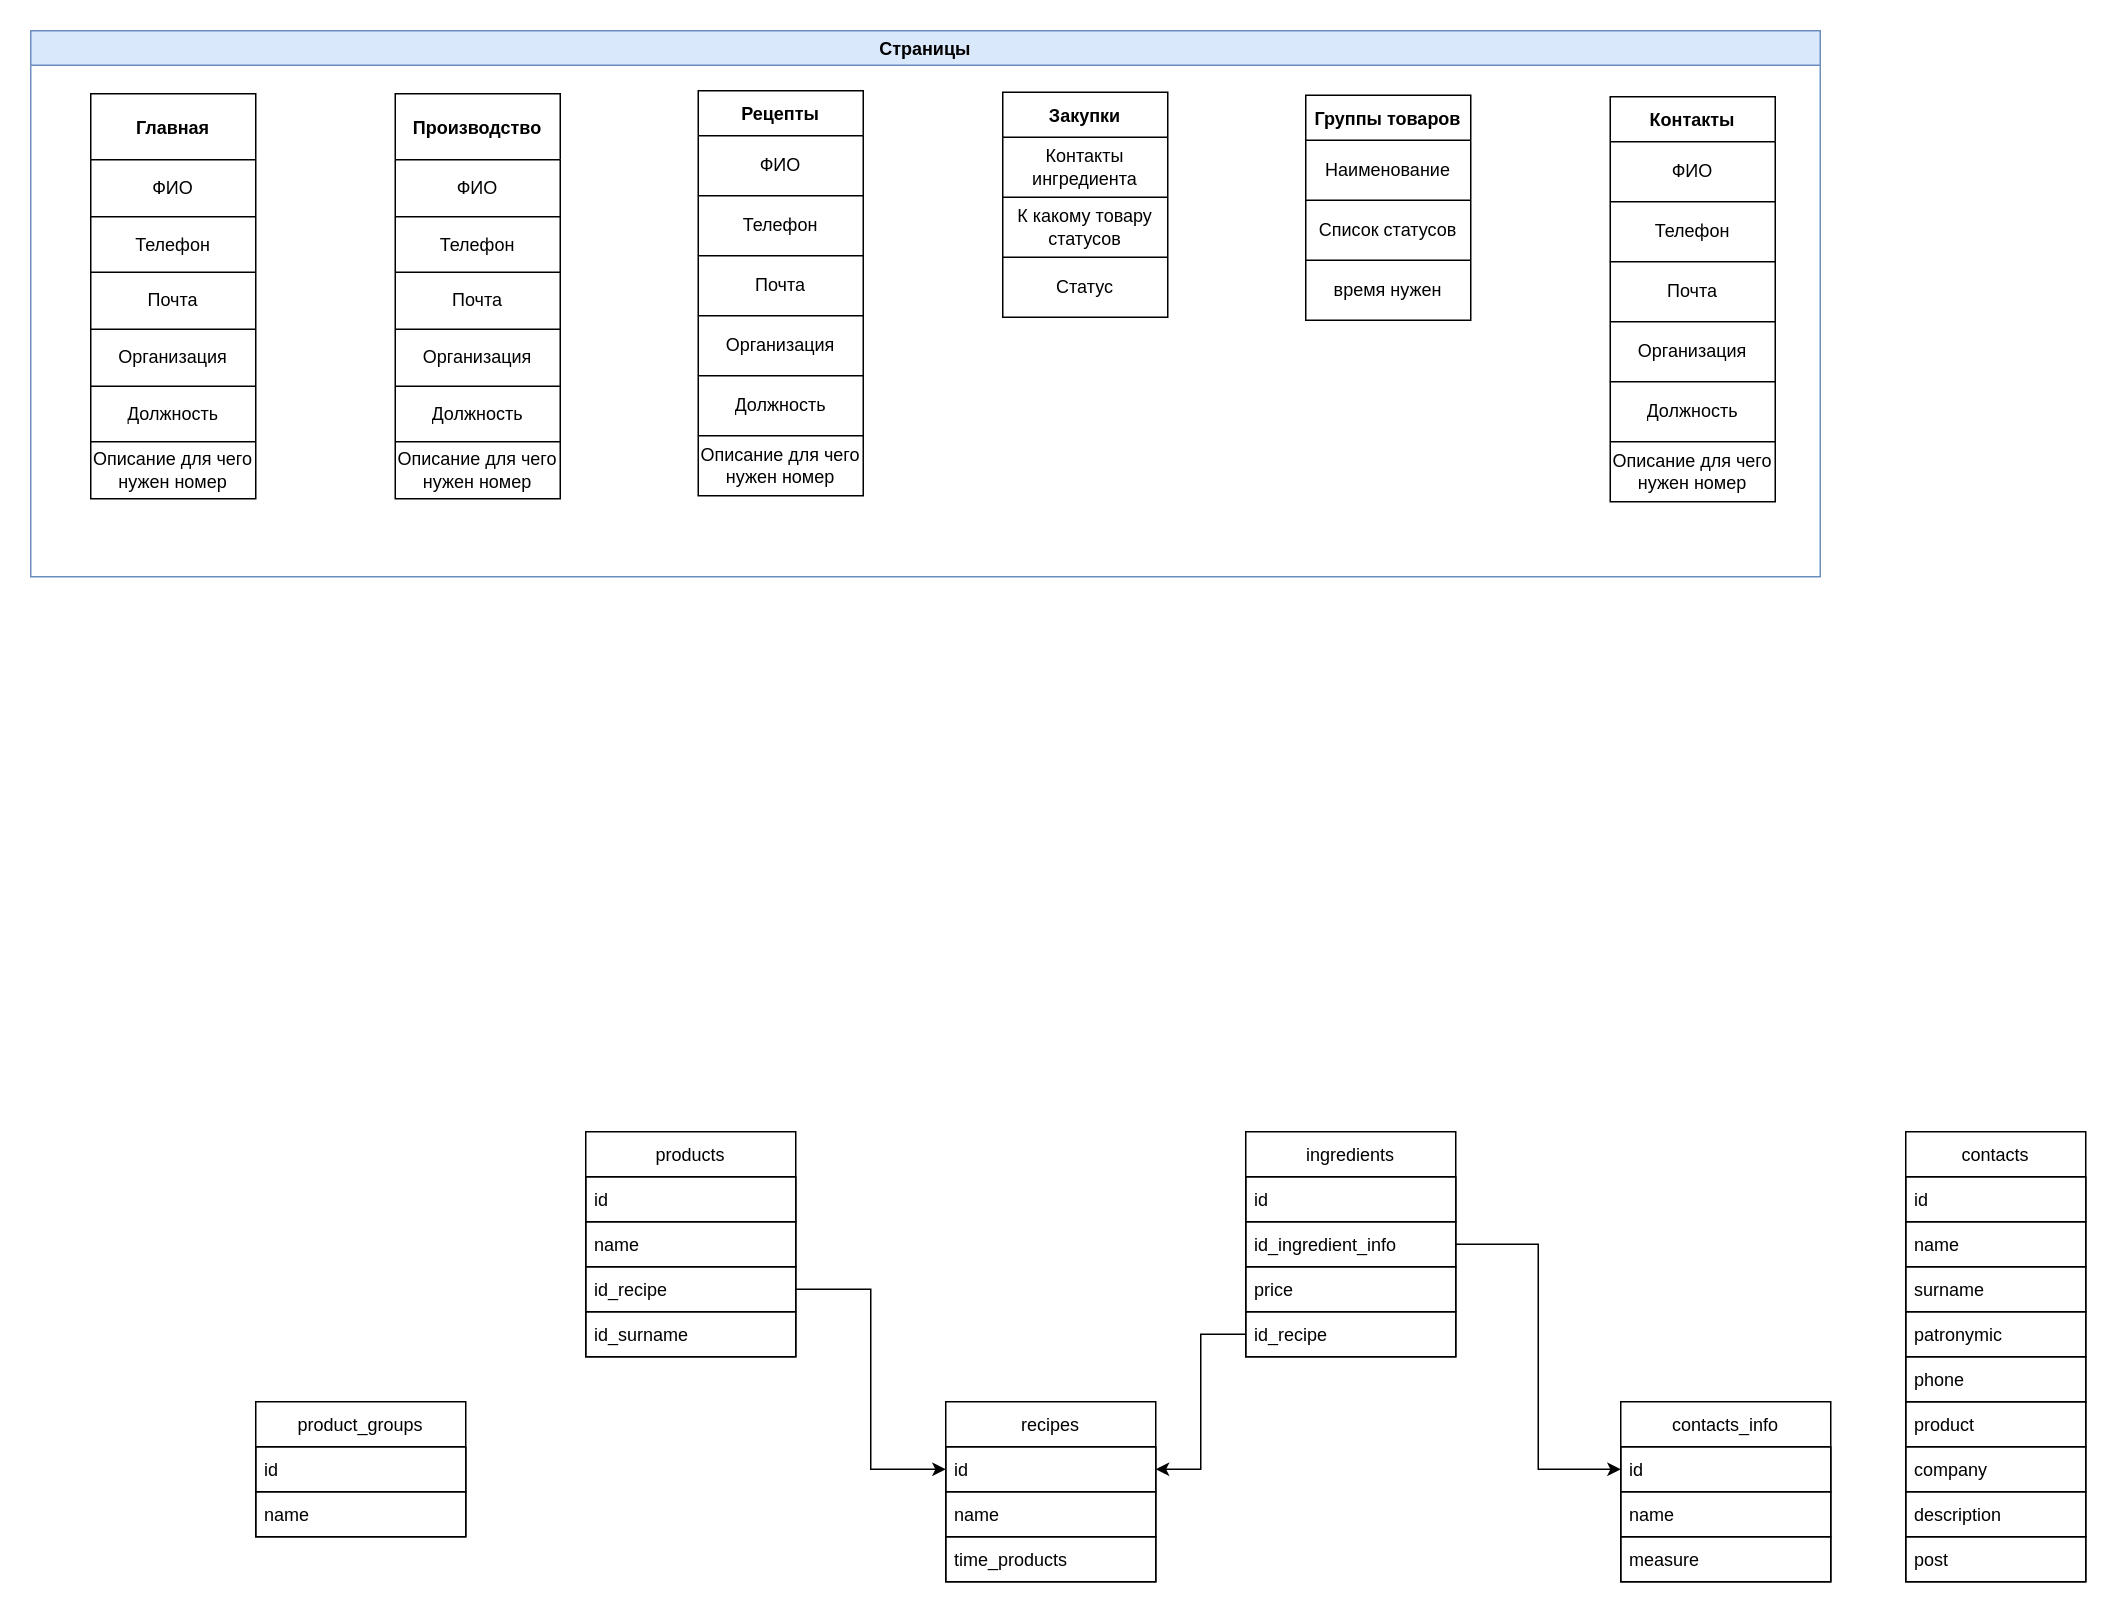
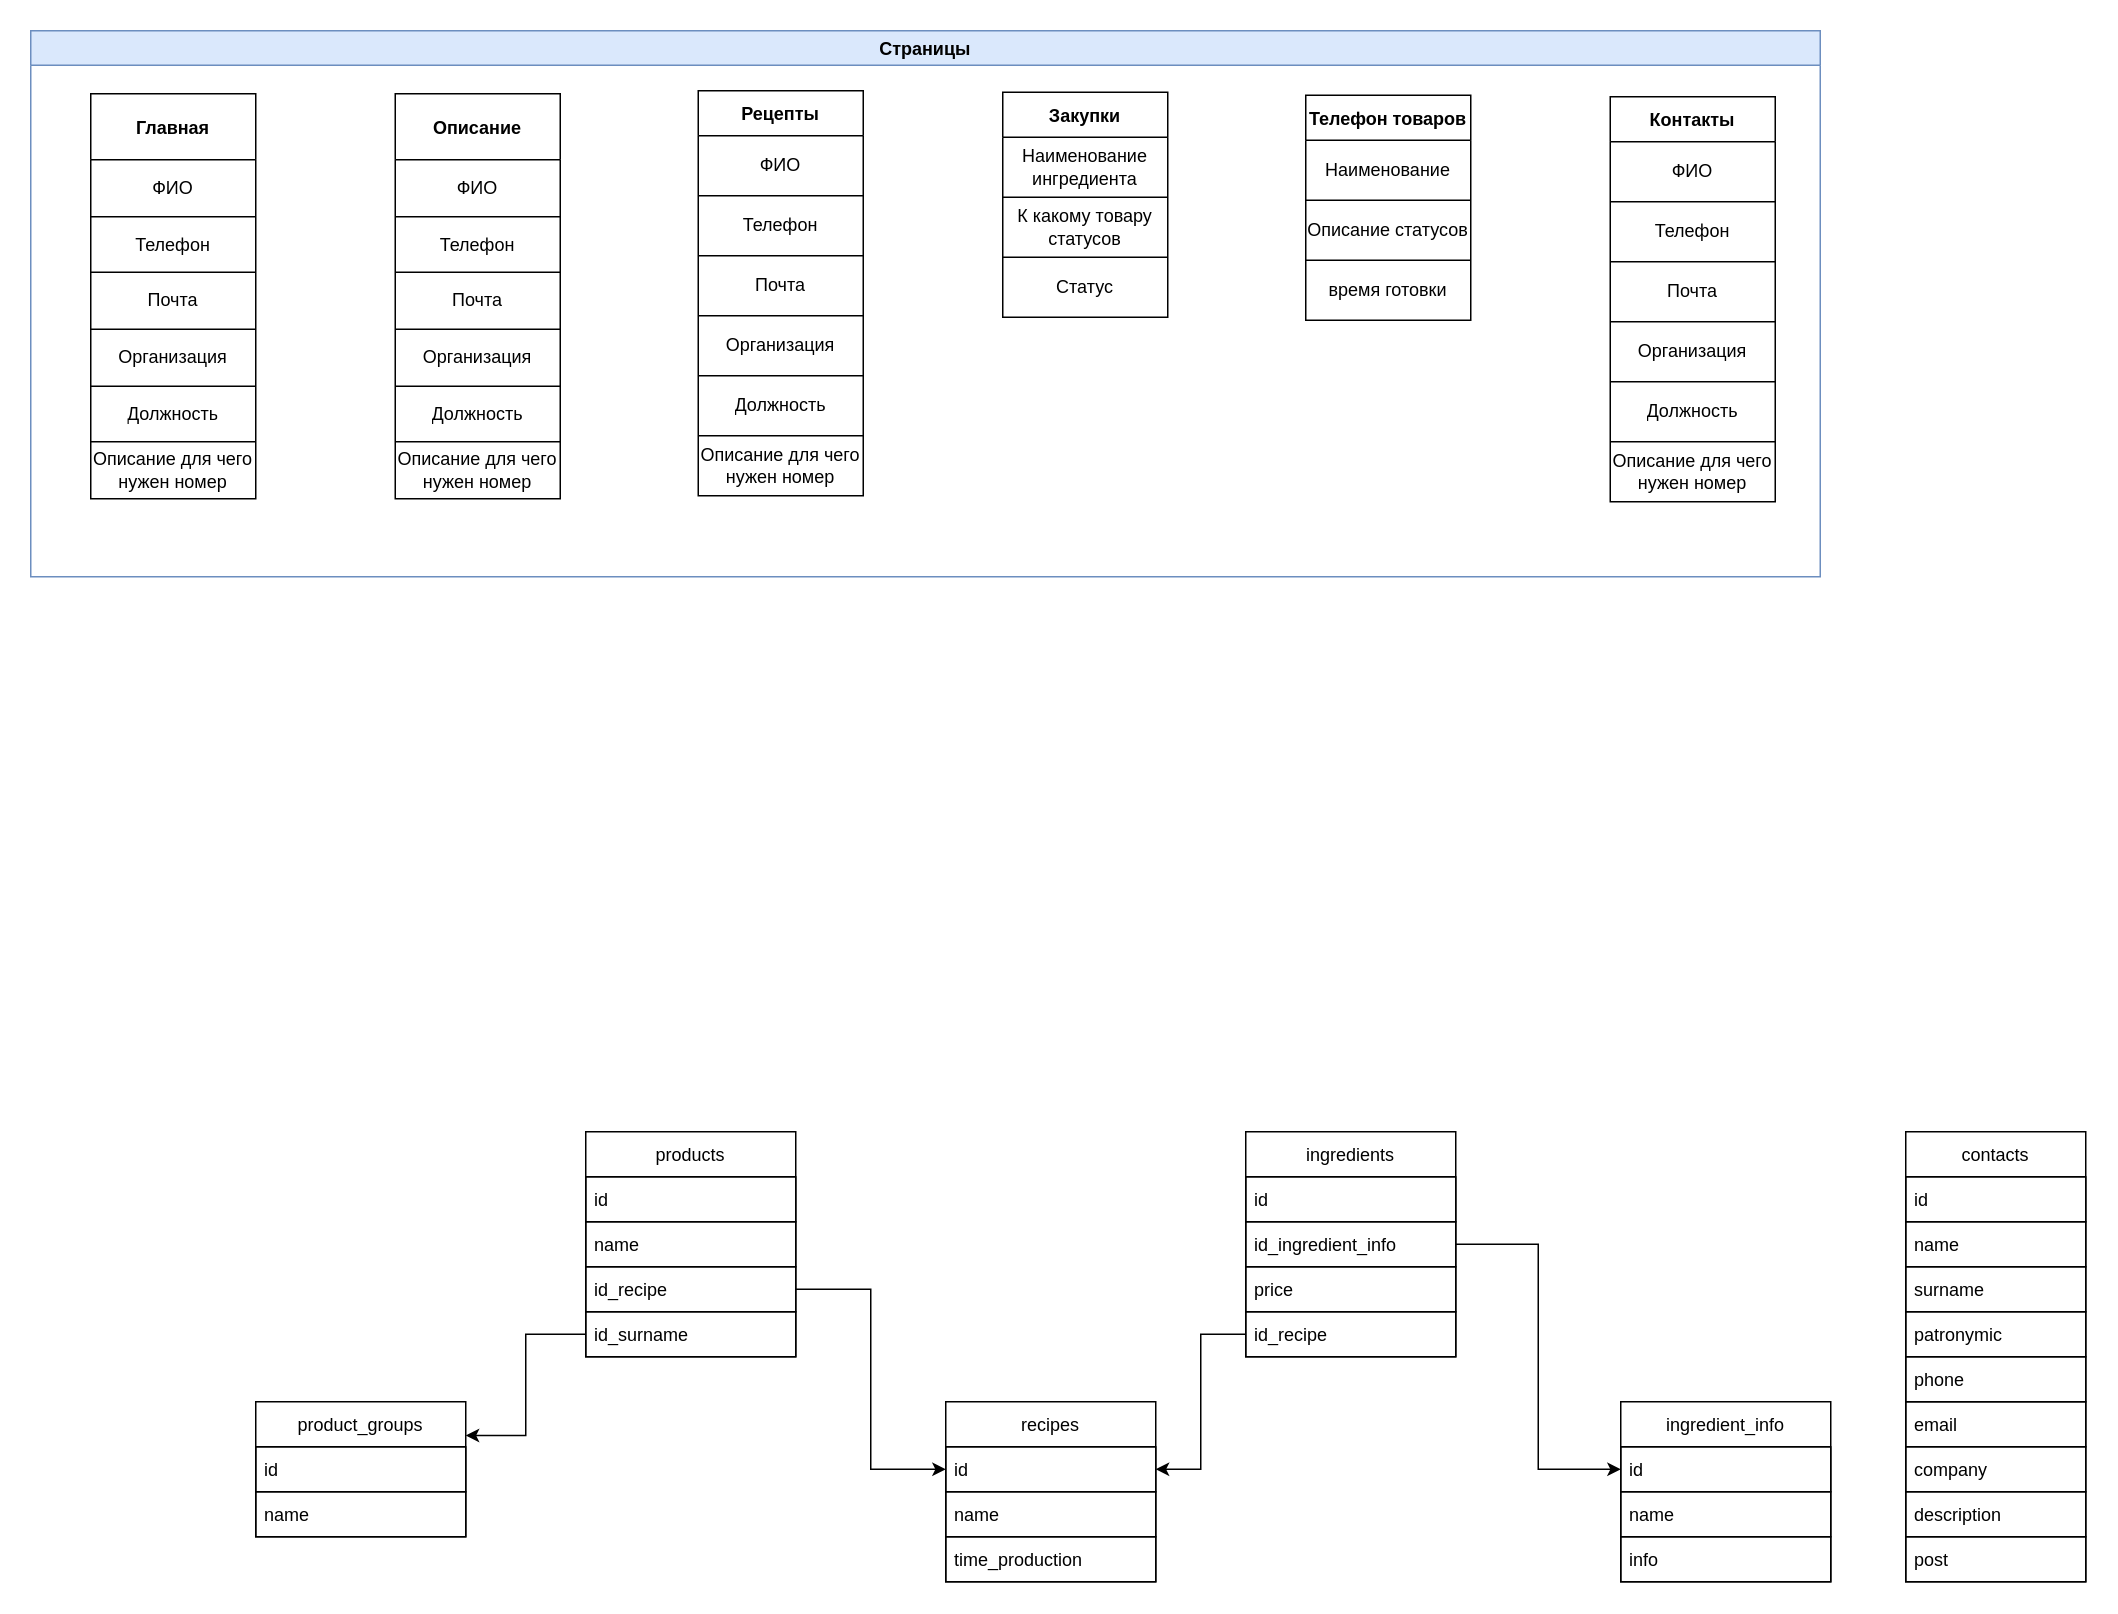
(1388, 119) -> (1388, 119)
(477, 128) -> (477, 128)
(1085, 167) -> (1085, 167)
(1388, 230) -> (1388, 230)
(1388, 290) -> (1388, 290)
none -> (526, 1381)
(1725, 1425) -> (1725, 1425)
(1949, 1425) -> (1935, 1425)
(1017, 1560) -> (1025, 1560)
(1664, 1560) -> (1647, 1560)
